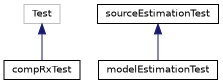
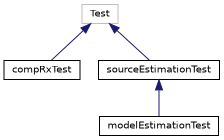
none -> (133, 45)
